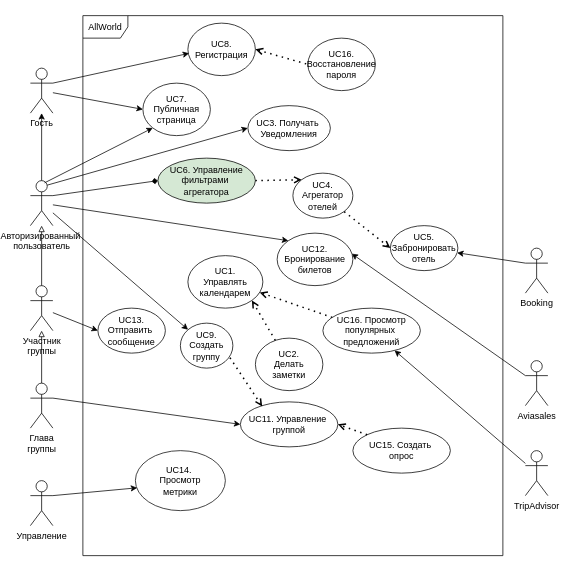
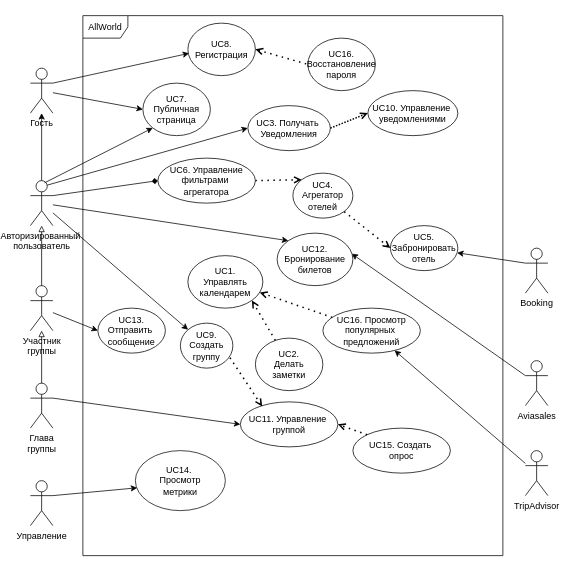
none -> (413, 113)
none -> (347, 121)
(207, 180) -> (207, 180)
